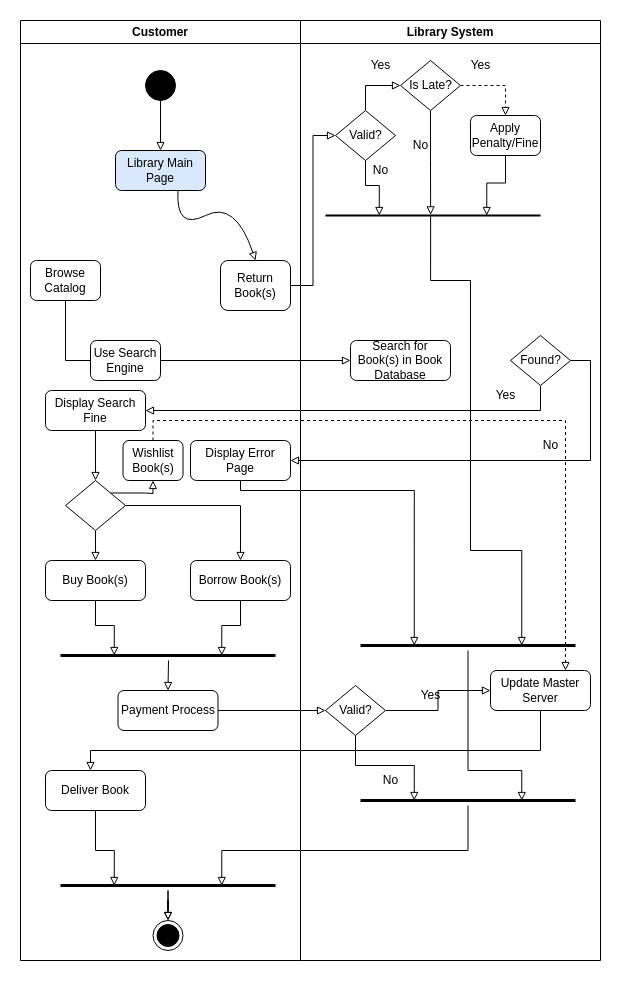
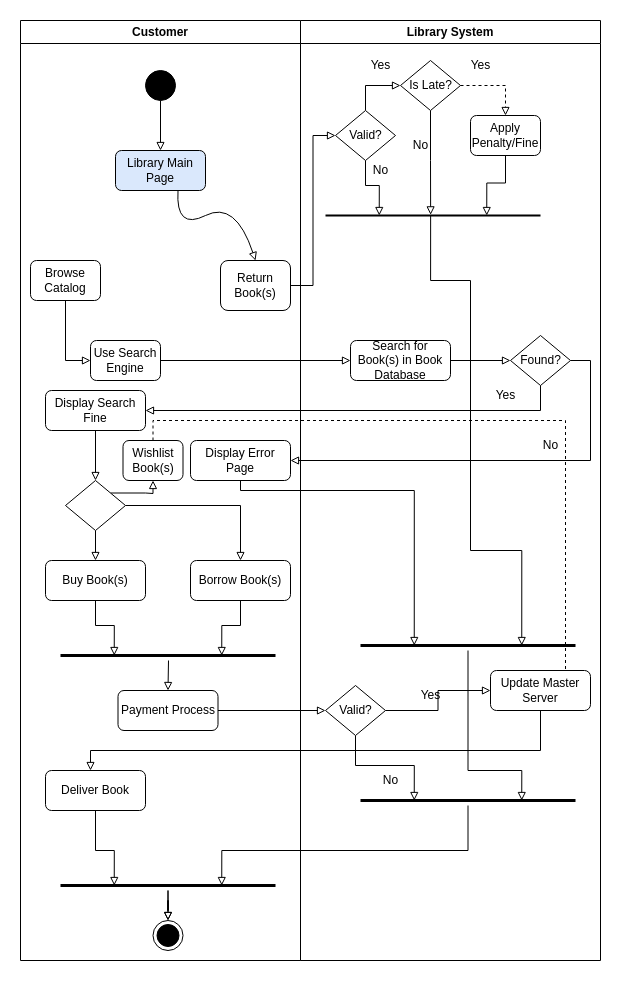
(84, 361) -> (81, 361)
none -> (476, 361)
(566, 661) -> (566, 665)
